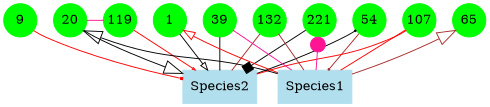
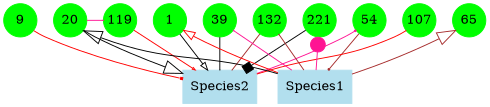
(369, 53) -> none
(306, 54) -> (306, 54)
